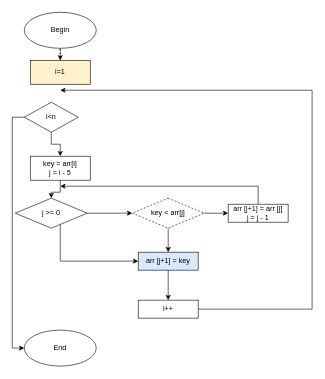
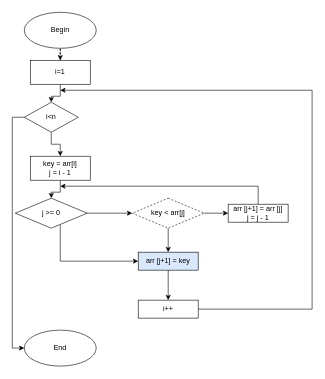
(60, 72) -> (60, 72)
none -> (52, 96)
(60, 168) -> (60, 168)
